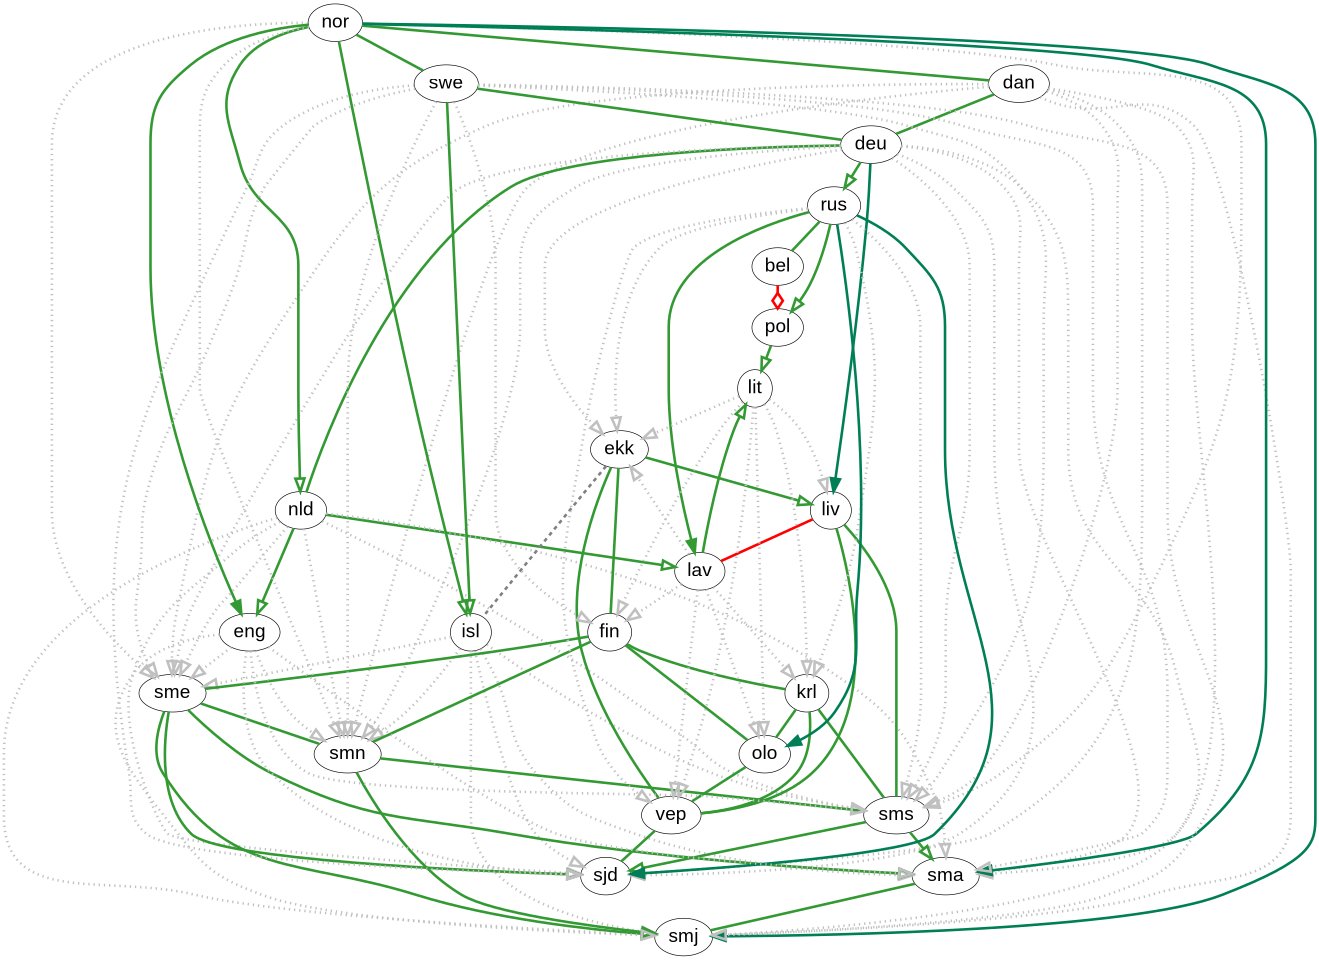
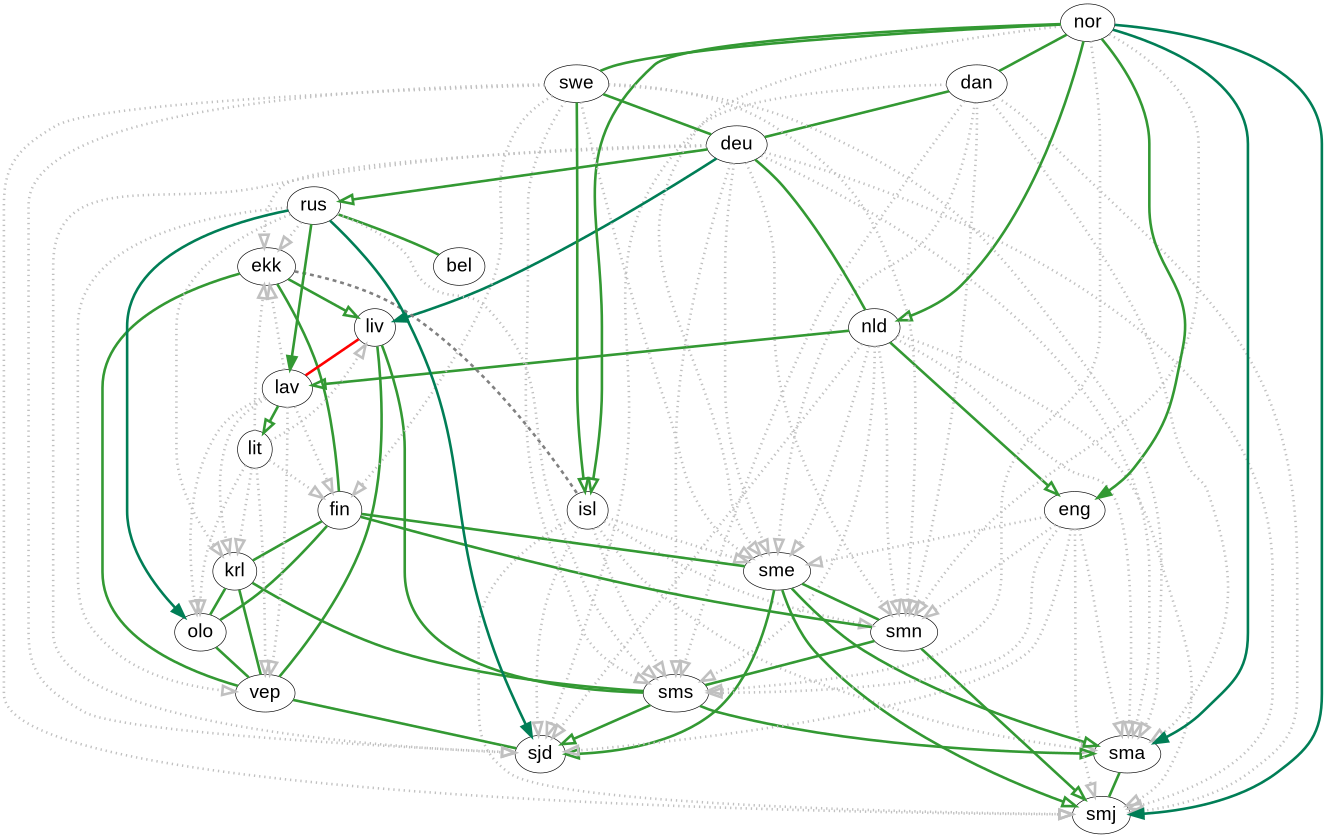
(778, 327) -> none
